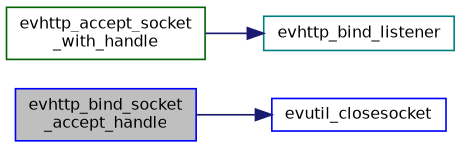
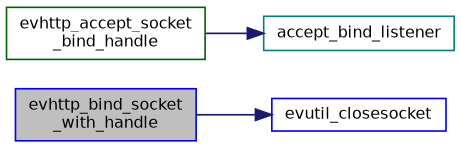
(106, 33) -> (106, 33)
(359, 33) -> (359, 33)
(106, 115) -> (106, 115)
